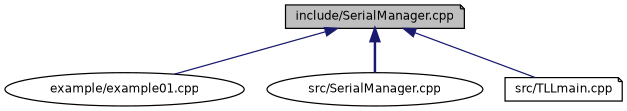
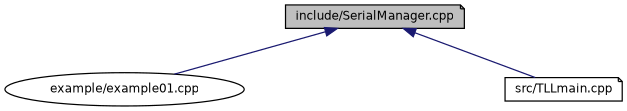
(375, 89) -> none
